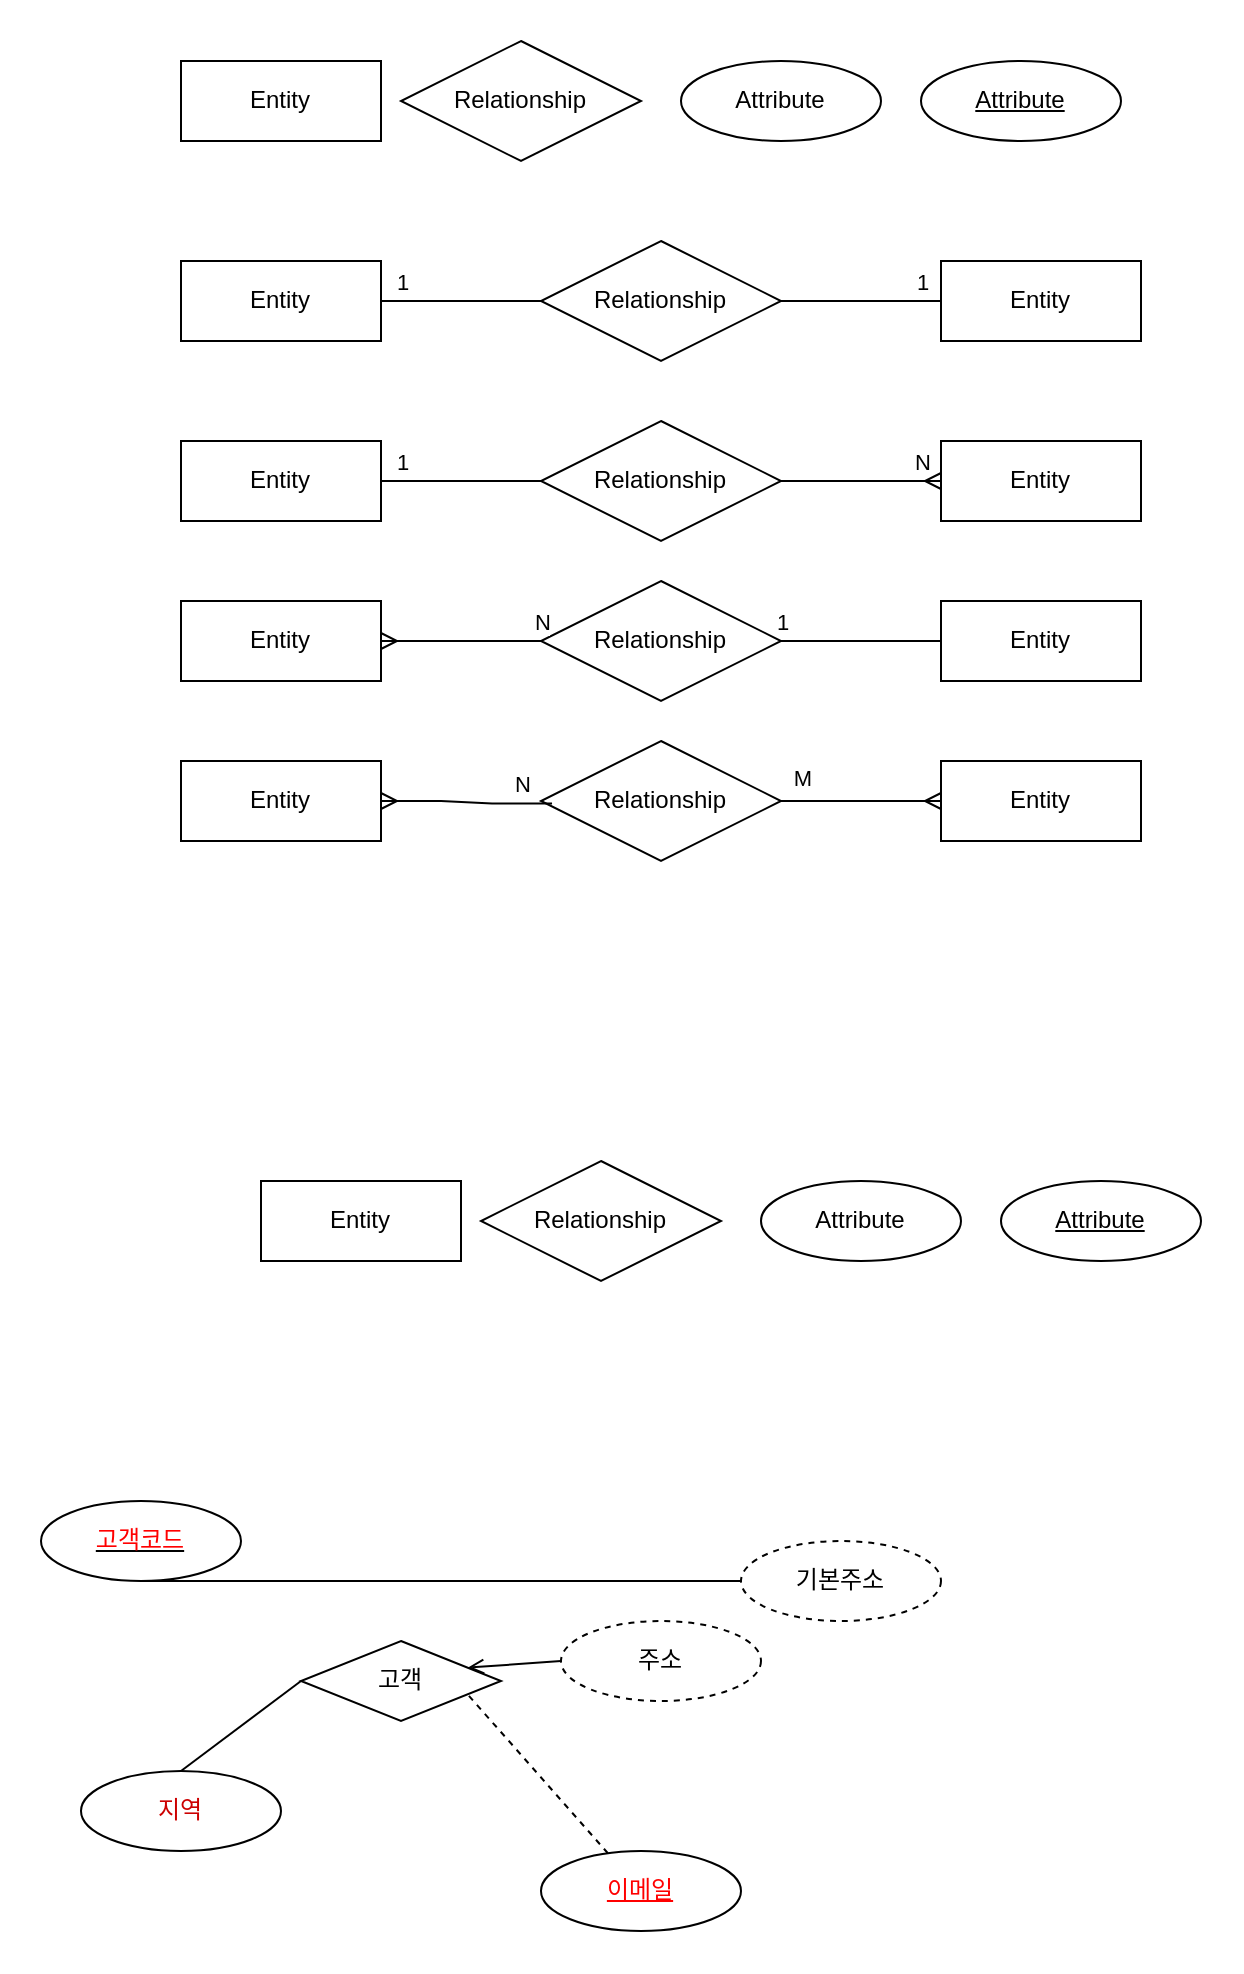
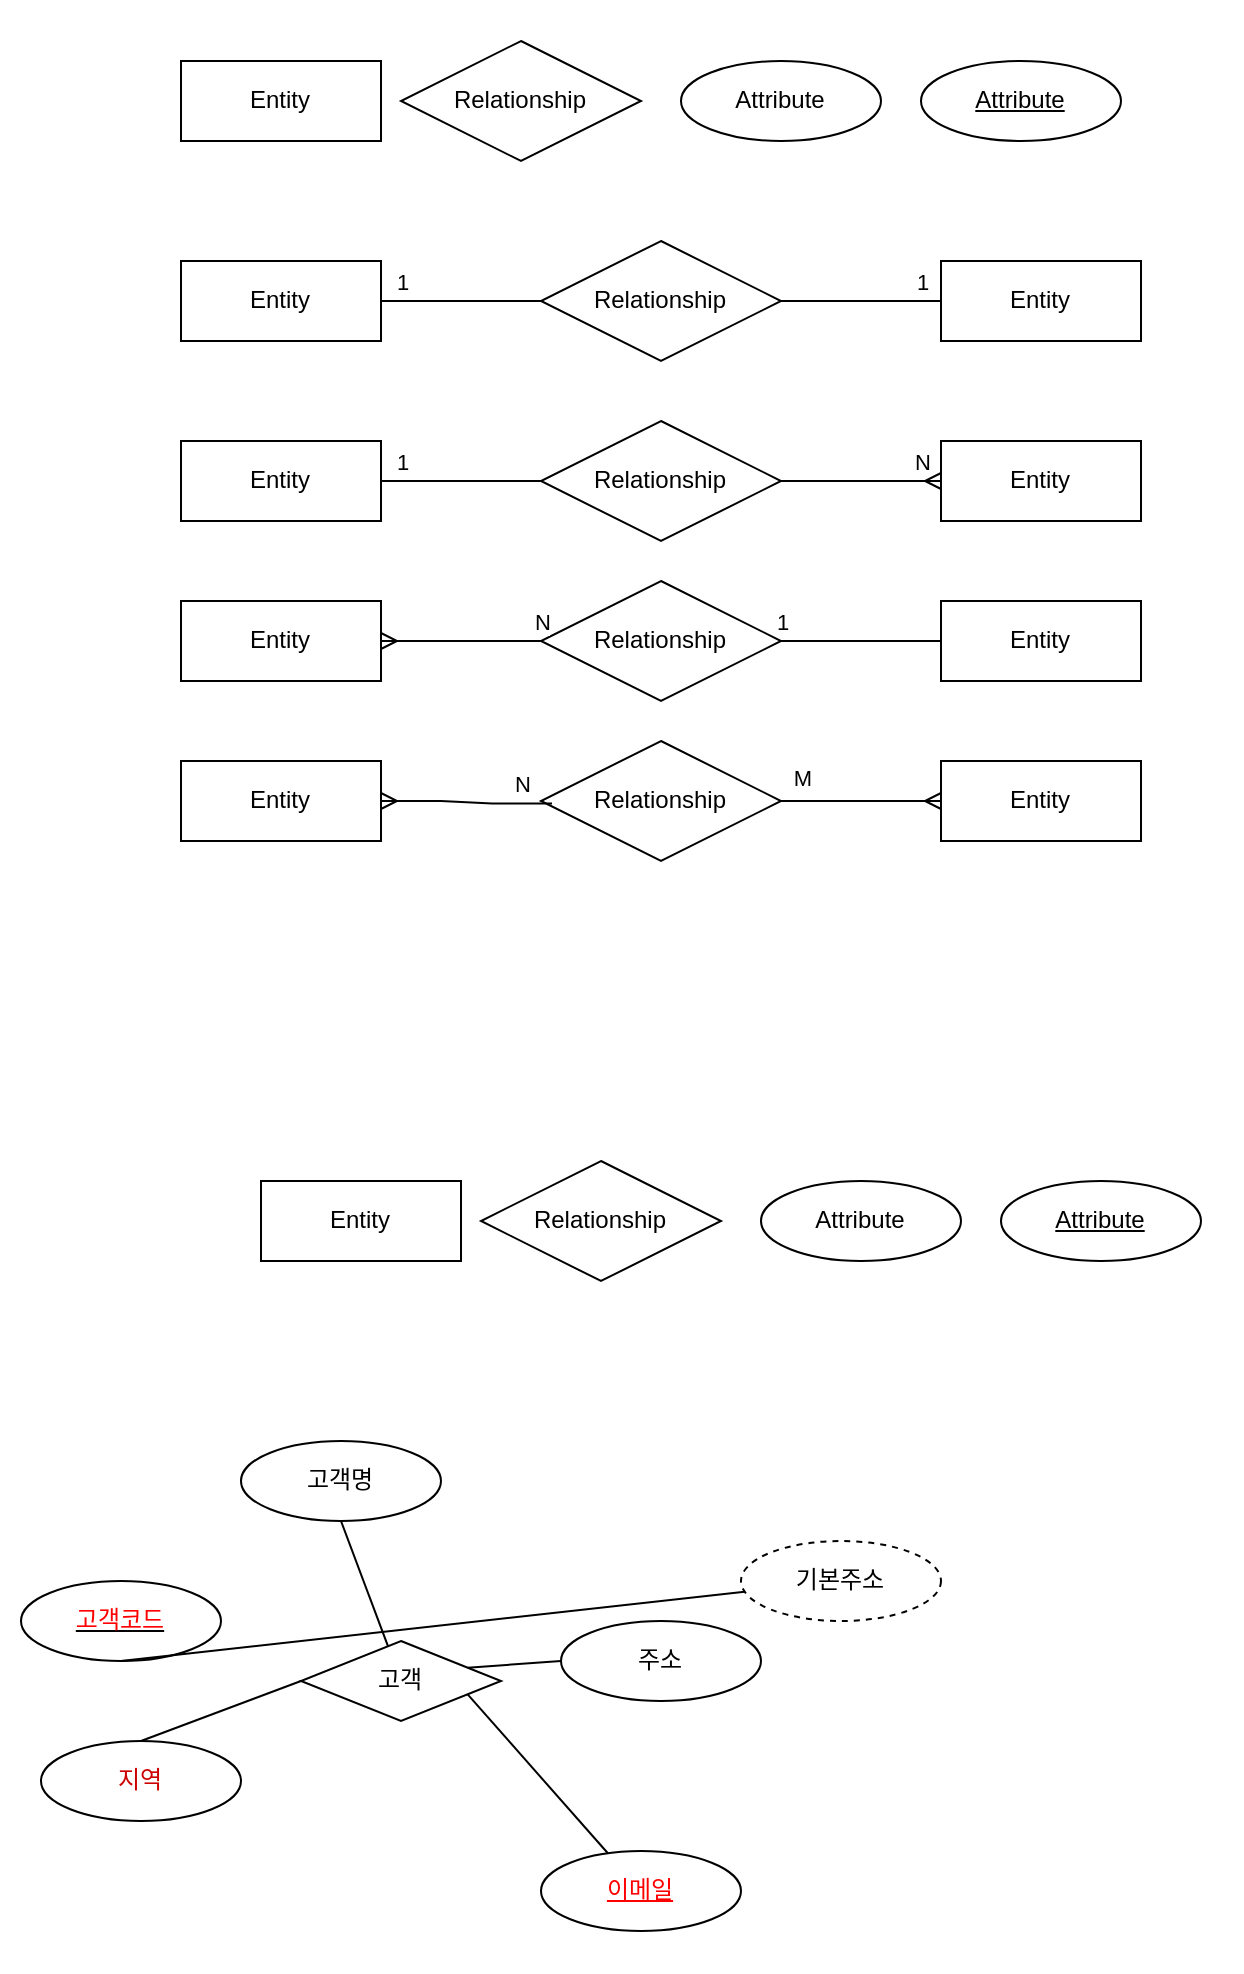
none -> (341, 1481)
(141, 1541) -> (121, 1621)
none -> (365, 1585)
(661, 1661) -> (661, 1661)
(476, 1667) -> (475, 1667)
(537, 1773) -> (537, 1773)
(181, 1811) -> (141, 1781)
